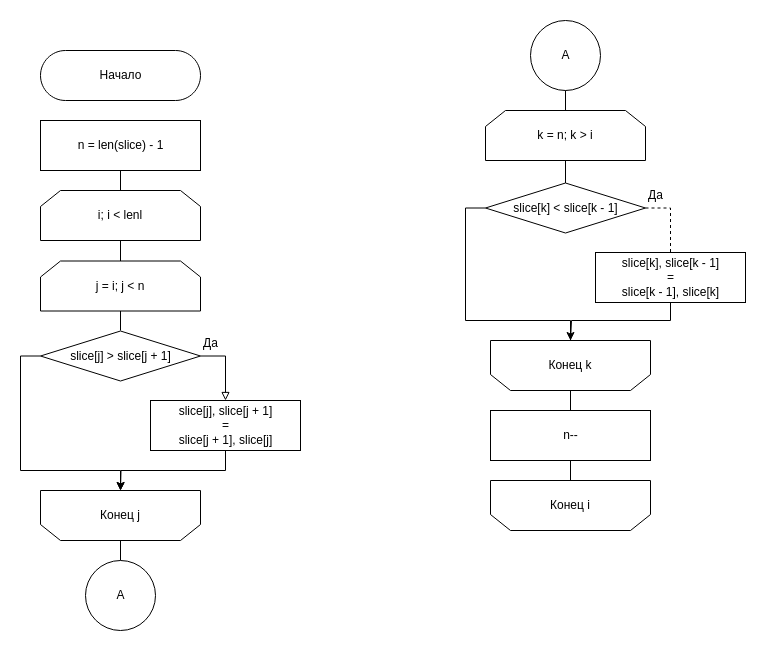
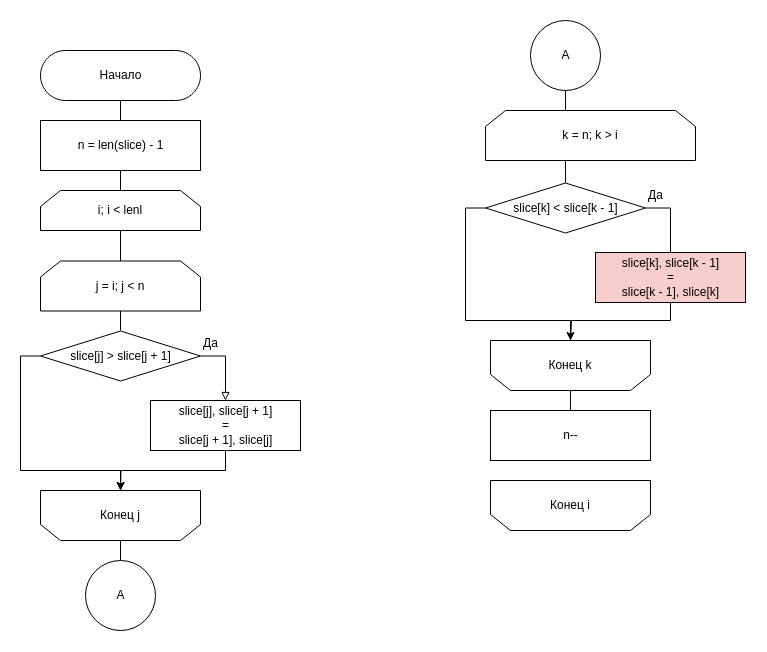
none -> (121, 111)
(566, 136) -> (591, 136)
(121, 216) -> (121, 211)
(671, 217) -> (671, 217)
(671, 278) -> (671, 278)
(571, 471) -> none
